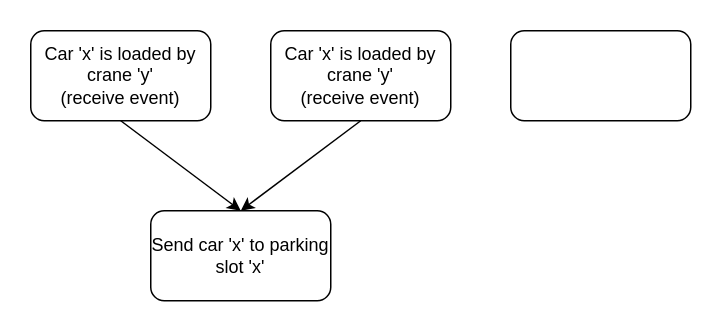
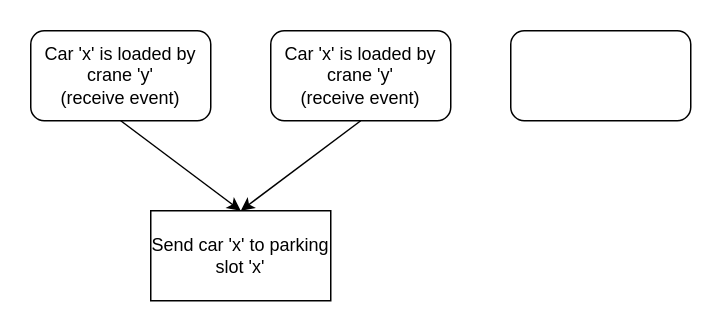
(241, 256) -> (241, 256)
